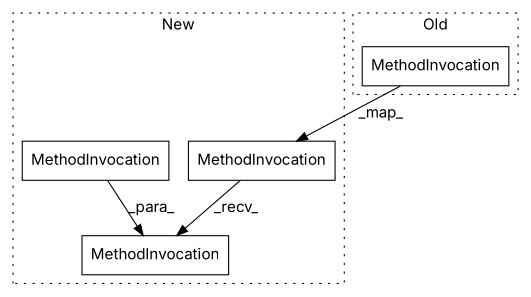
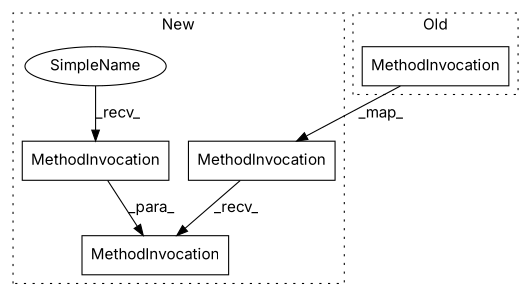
none -> (96, 66)
